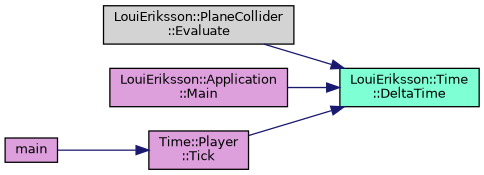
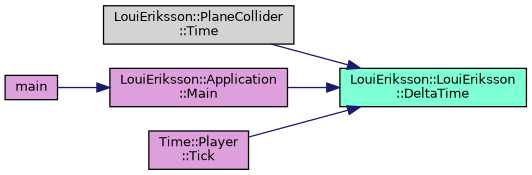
(199, 25) -> (199, 25)
(410, 88) -> (433, 88)
(97, 150) -> (77, 88)
